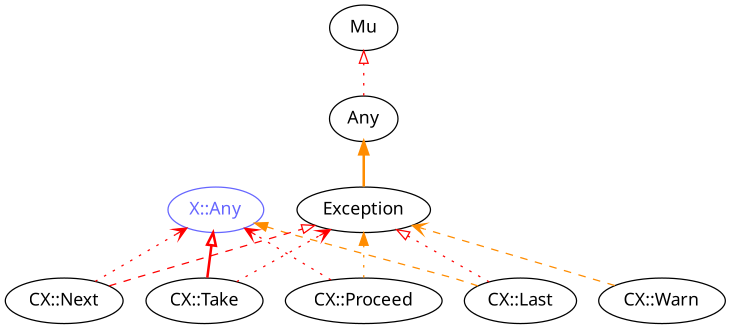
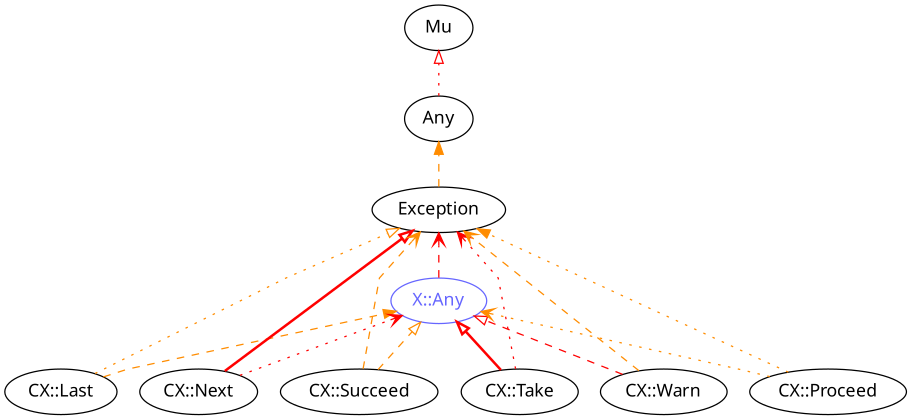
(364, 171) -> (439, 171)
(201, 259) -> (313, 305)
(295, 259) -> (632, 345)
(448, 259) -> (240, 301)
none -> (439, 262)
none -> (554, 348)
none -> (359, 392)
